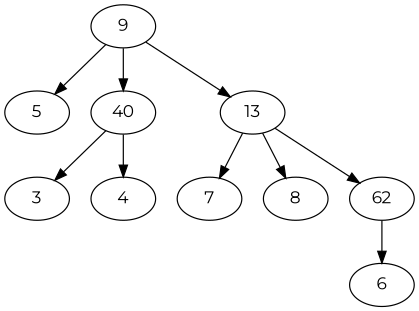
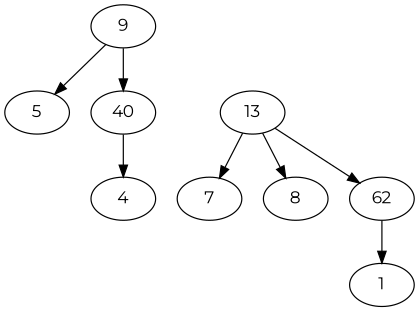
(183, 66) -> none
(37, 199) -> none
(382, 285) -> (382, 285)
